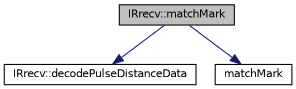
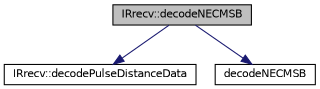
(177, 15) -> (182, 15)
(254, 75) -> (265, 75)
